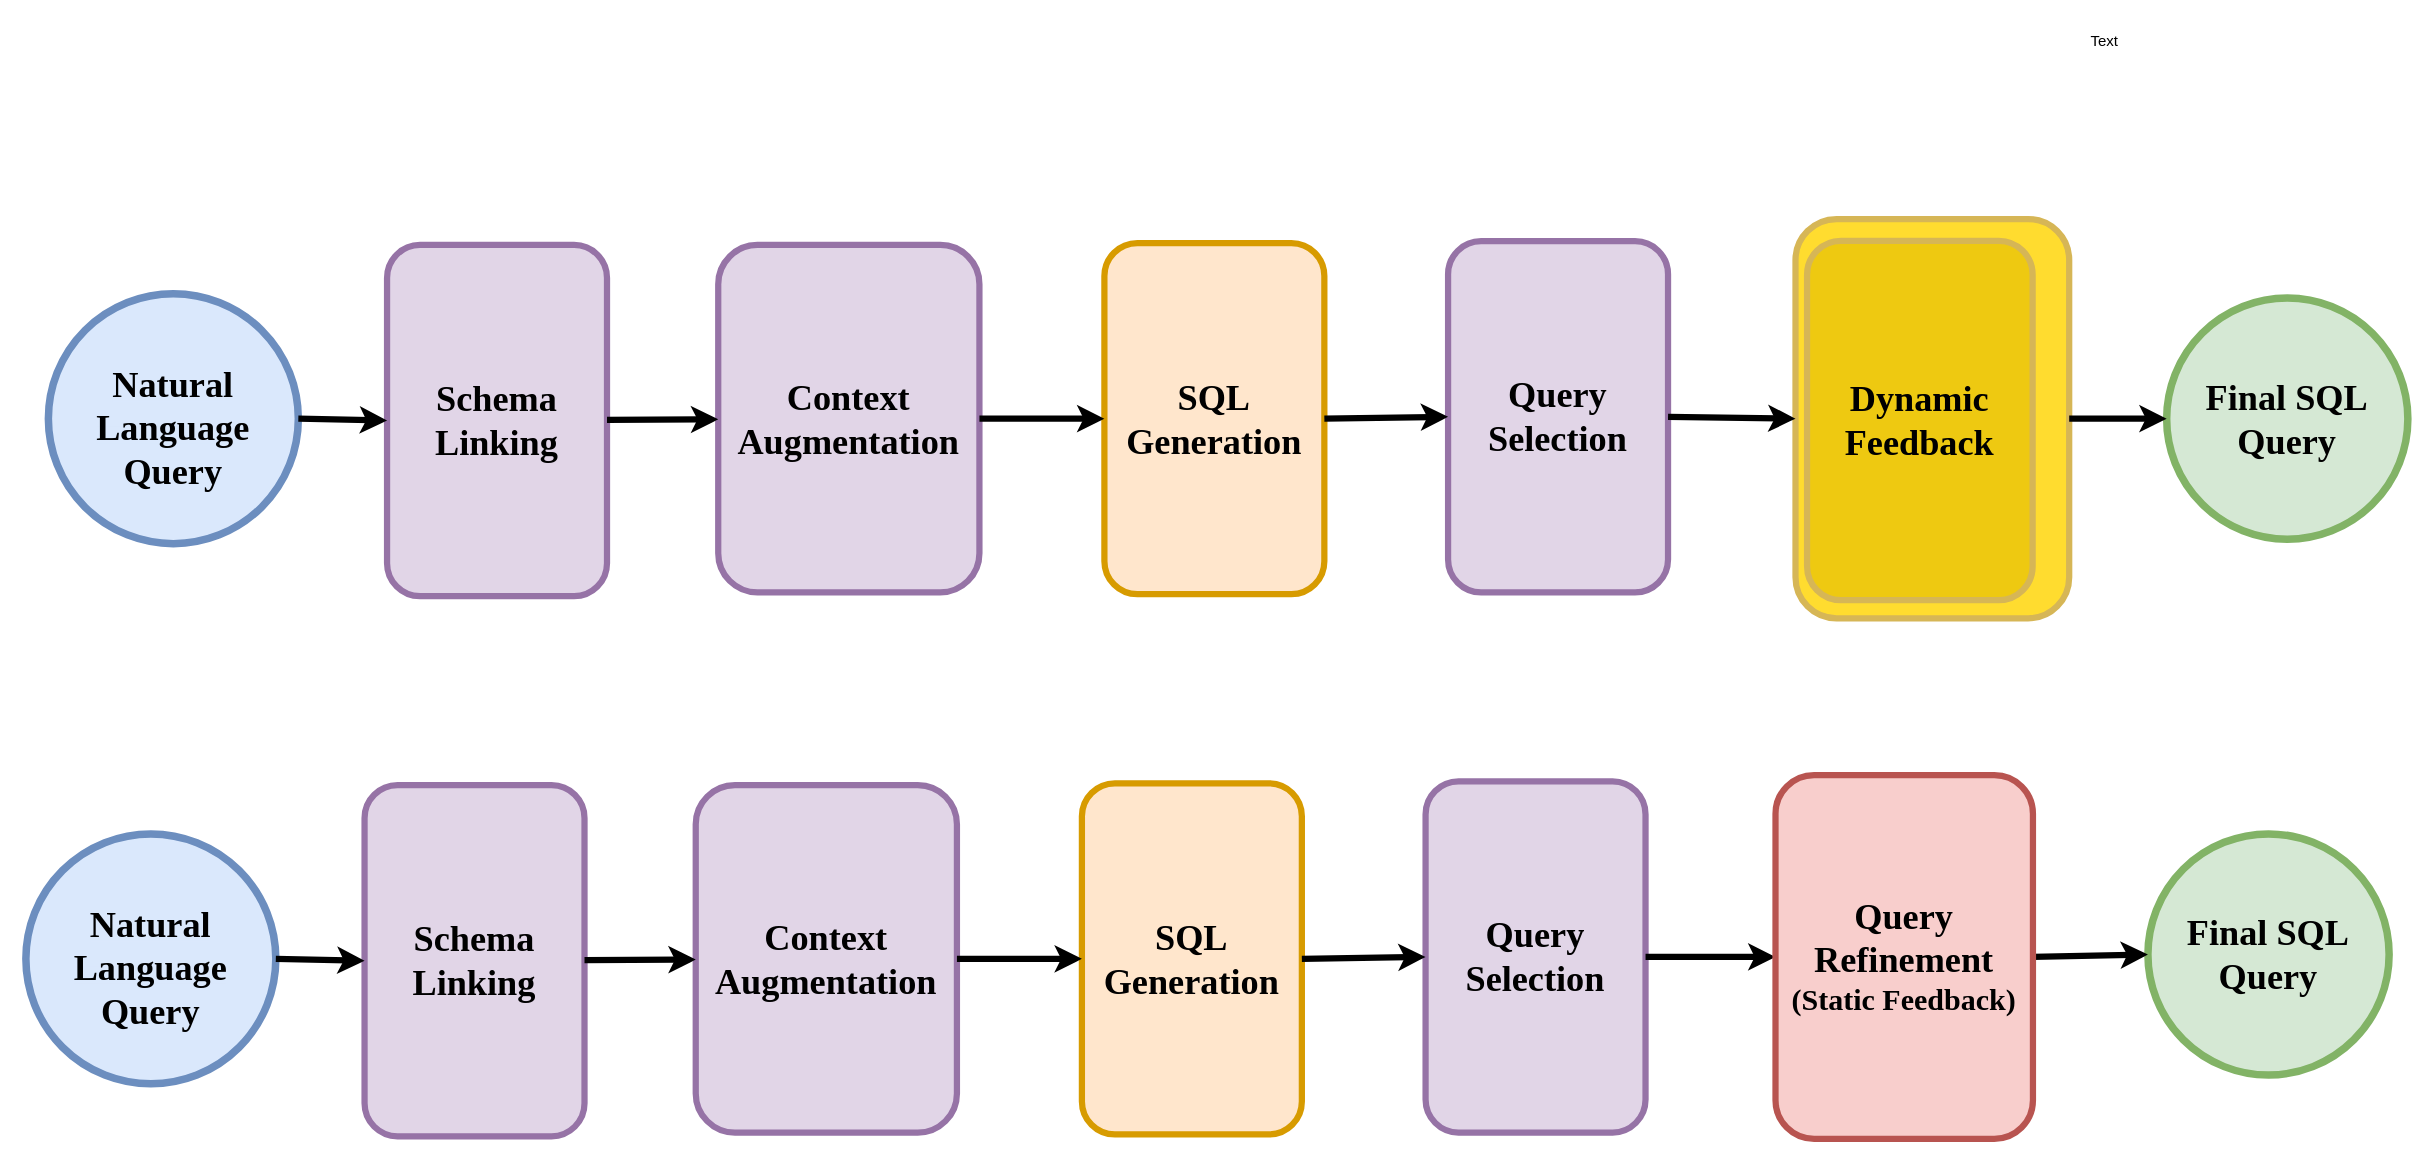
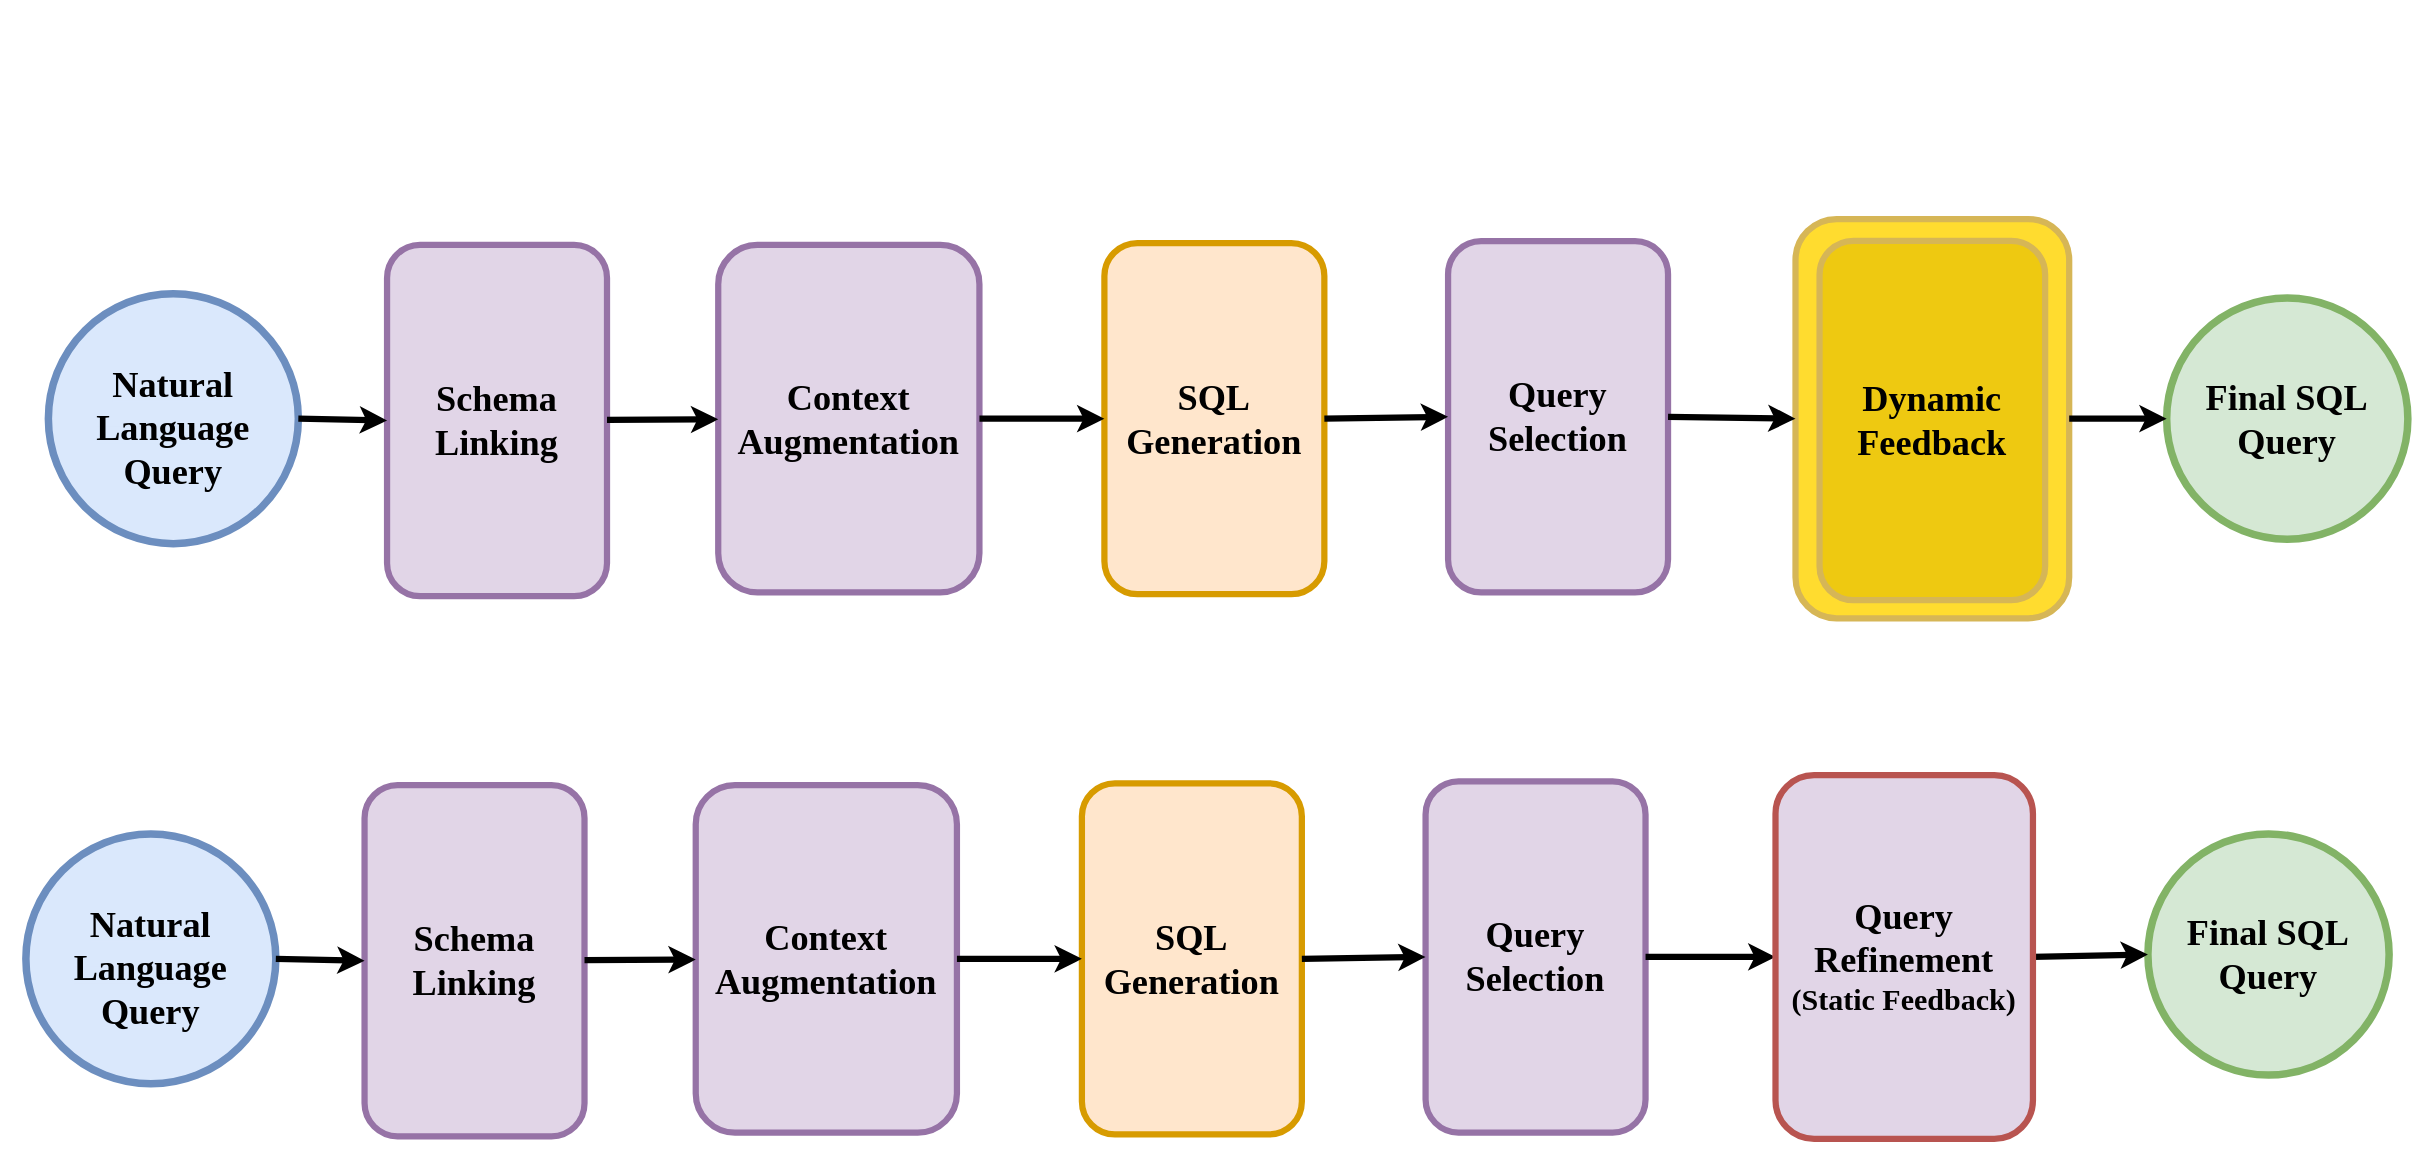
(2104, 42) -> none
(1920, 421) -> (1933, 421)
(1904, 957) -> (1904, 957)
